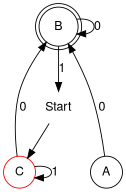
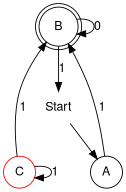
(23, 107) -> (23, 107)
(102, 107) -> (102, 107)
(41, 137) -> (81, 138)
